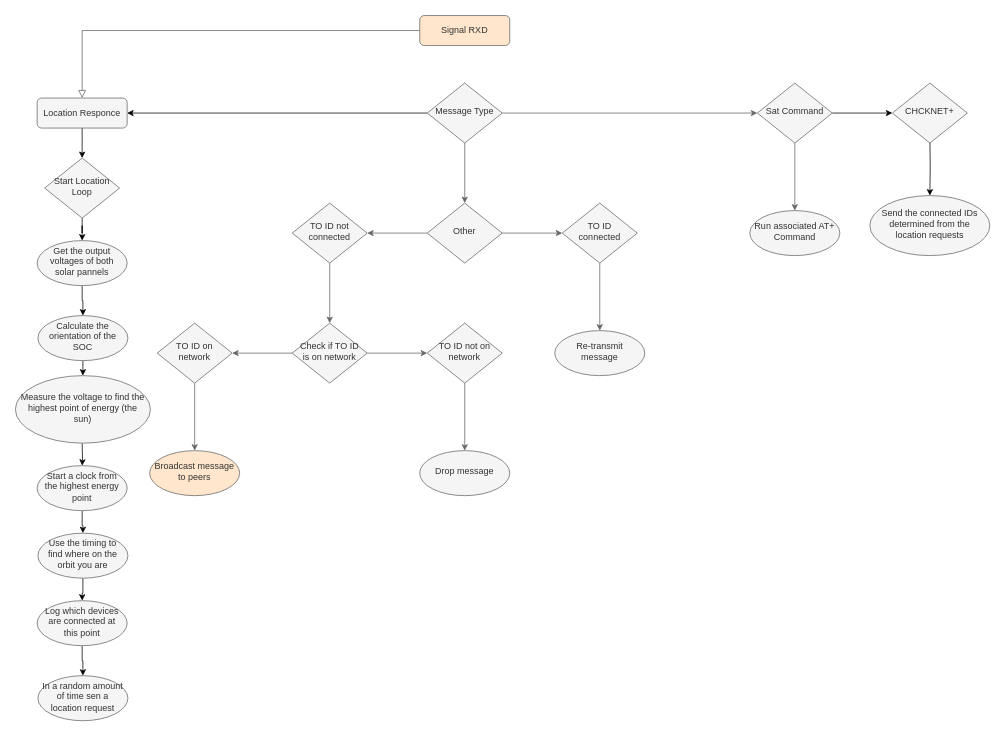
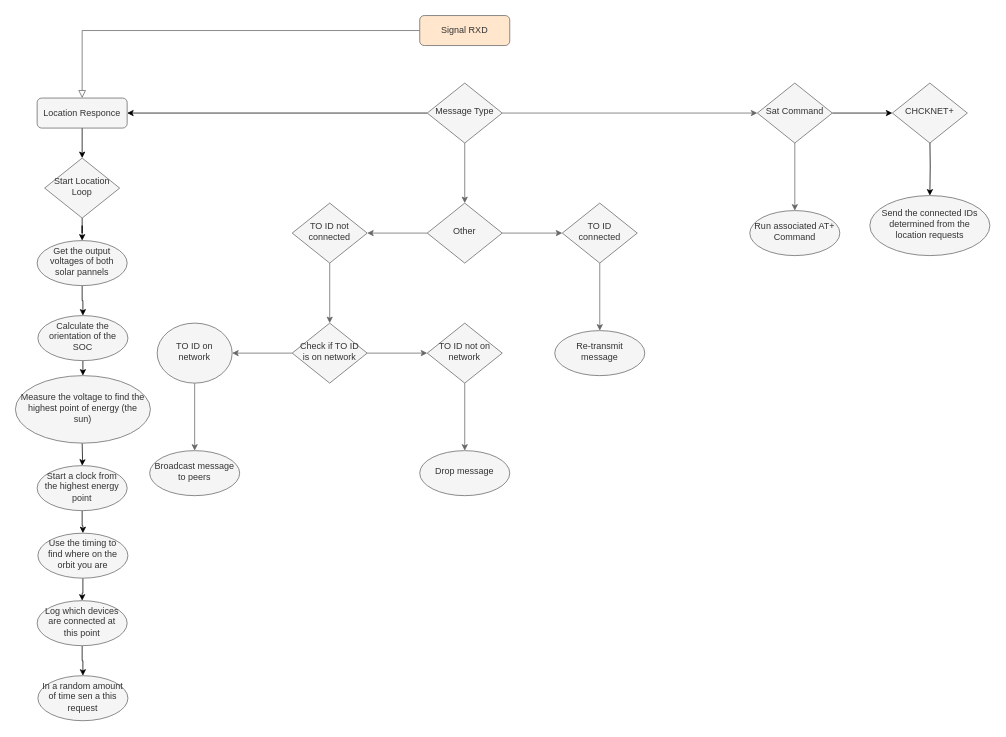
(195, 353) -> (195, 353)
(195, 473) -> (195, 473)
(83, 696) -> (83, 696)
